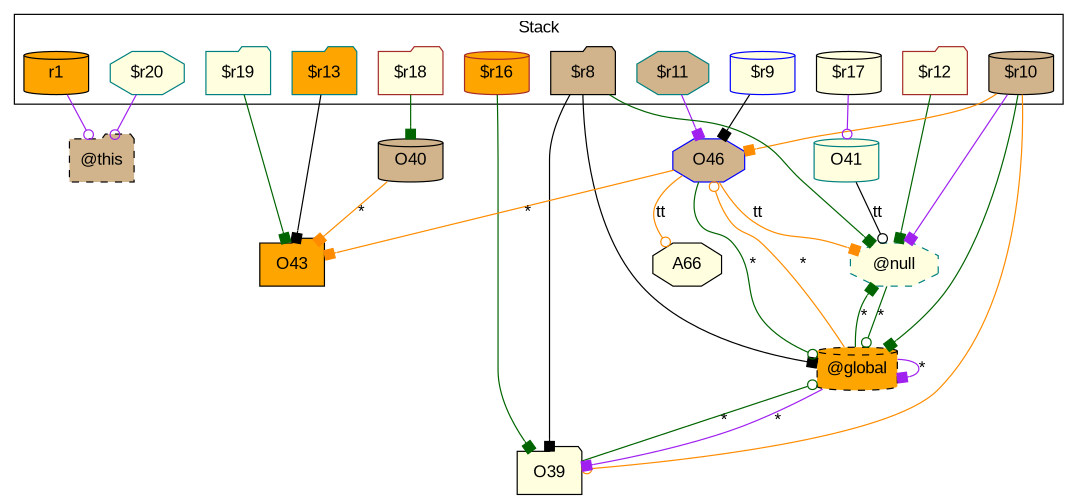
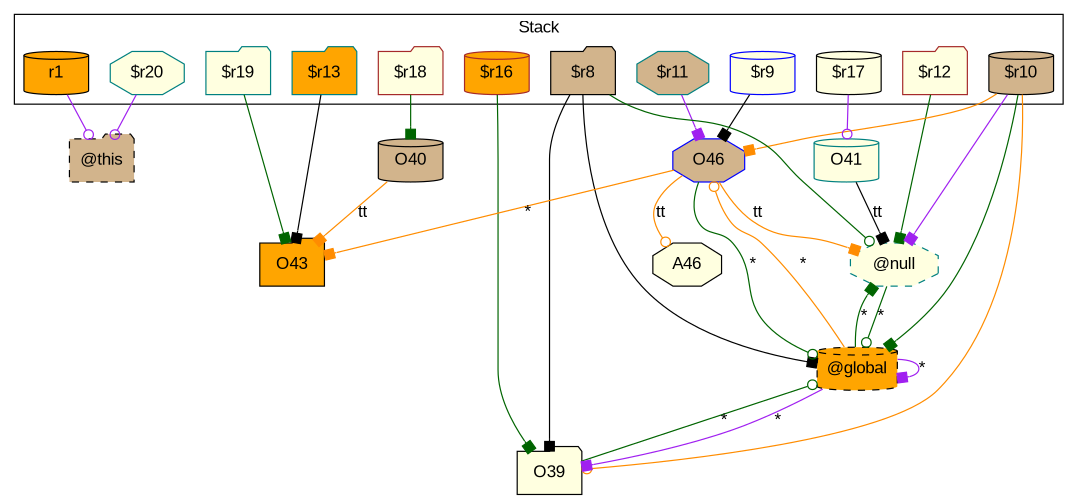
(752, 137) -> (753, 138)
(868, 208) -> (868, 207)
(362, 213) -> (363, 213)
(687, 265) -> (687, 265)
